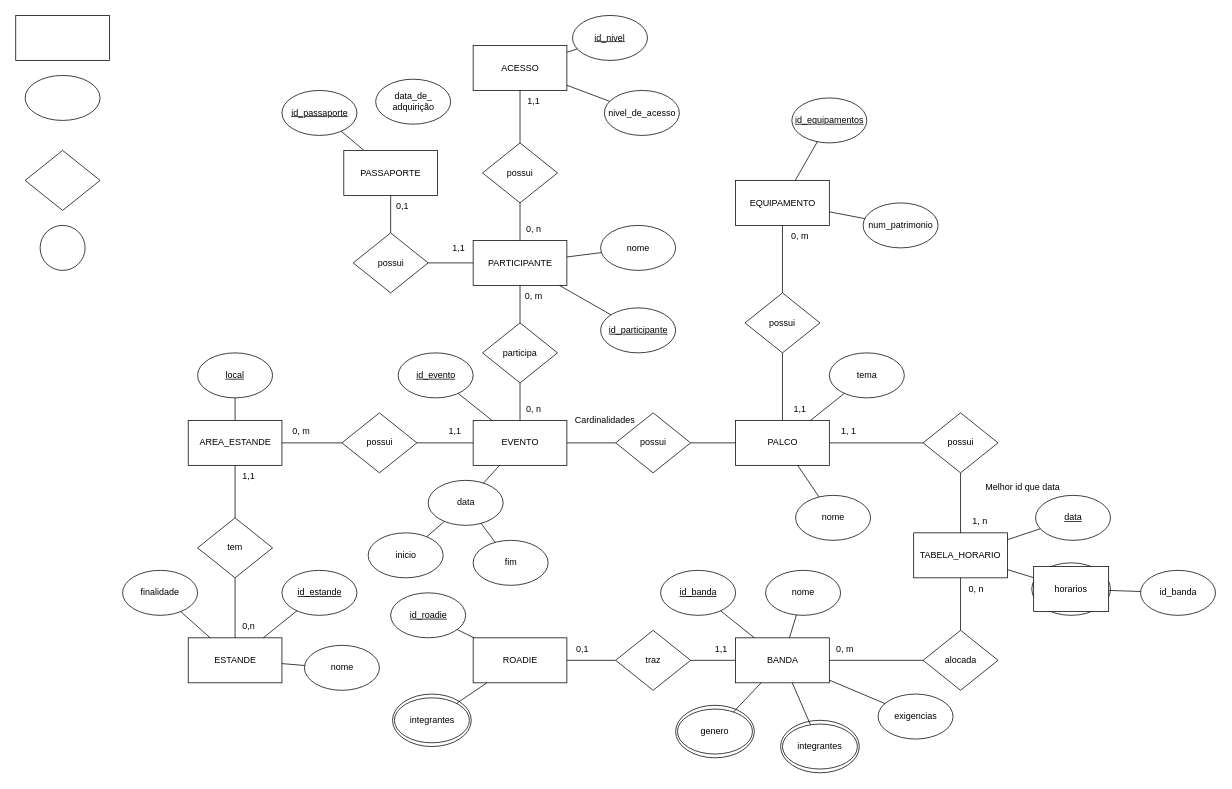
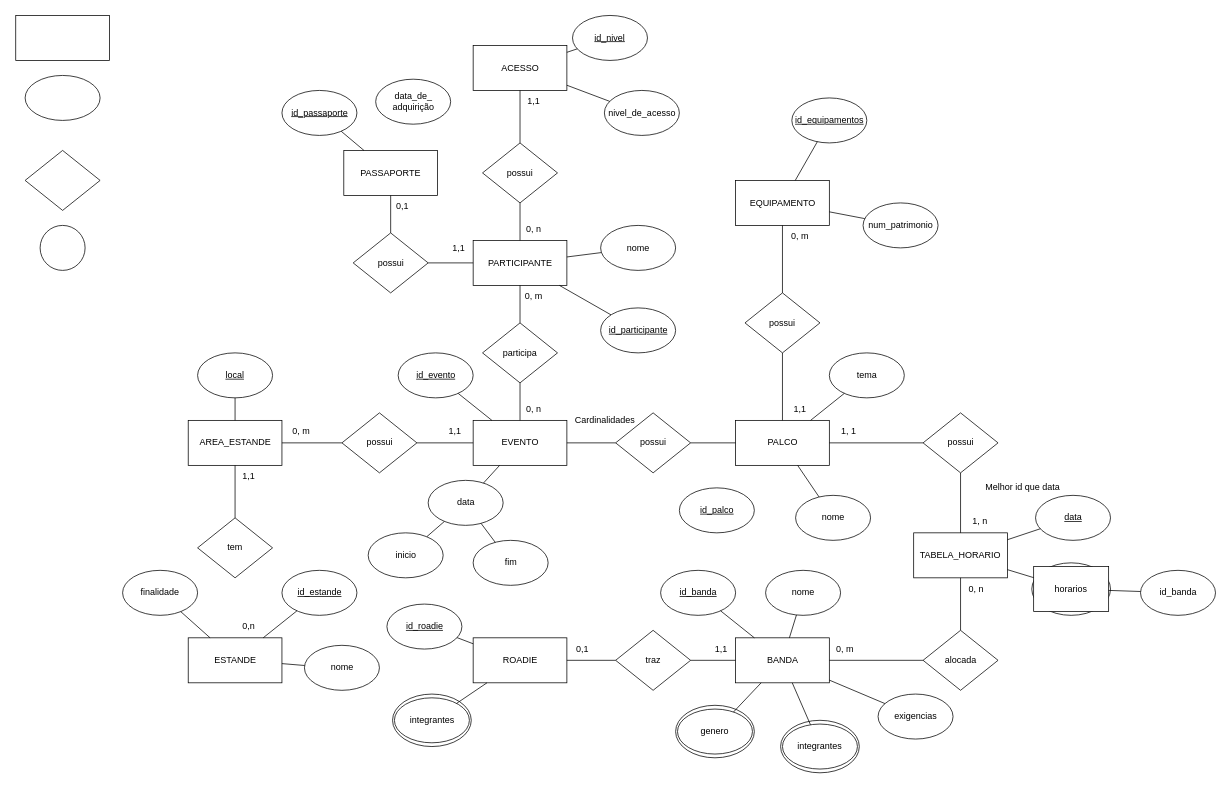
none -> (717, 510)
(235, 608) -> none
(428, 615) -> (425, 627)
